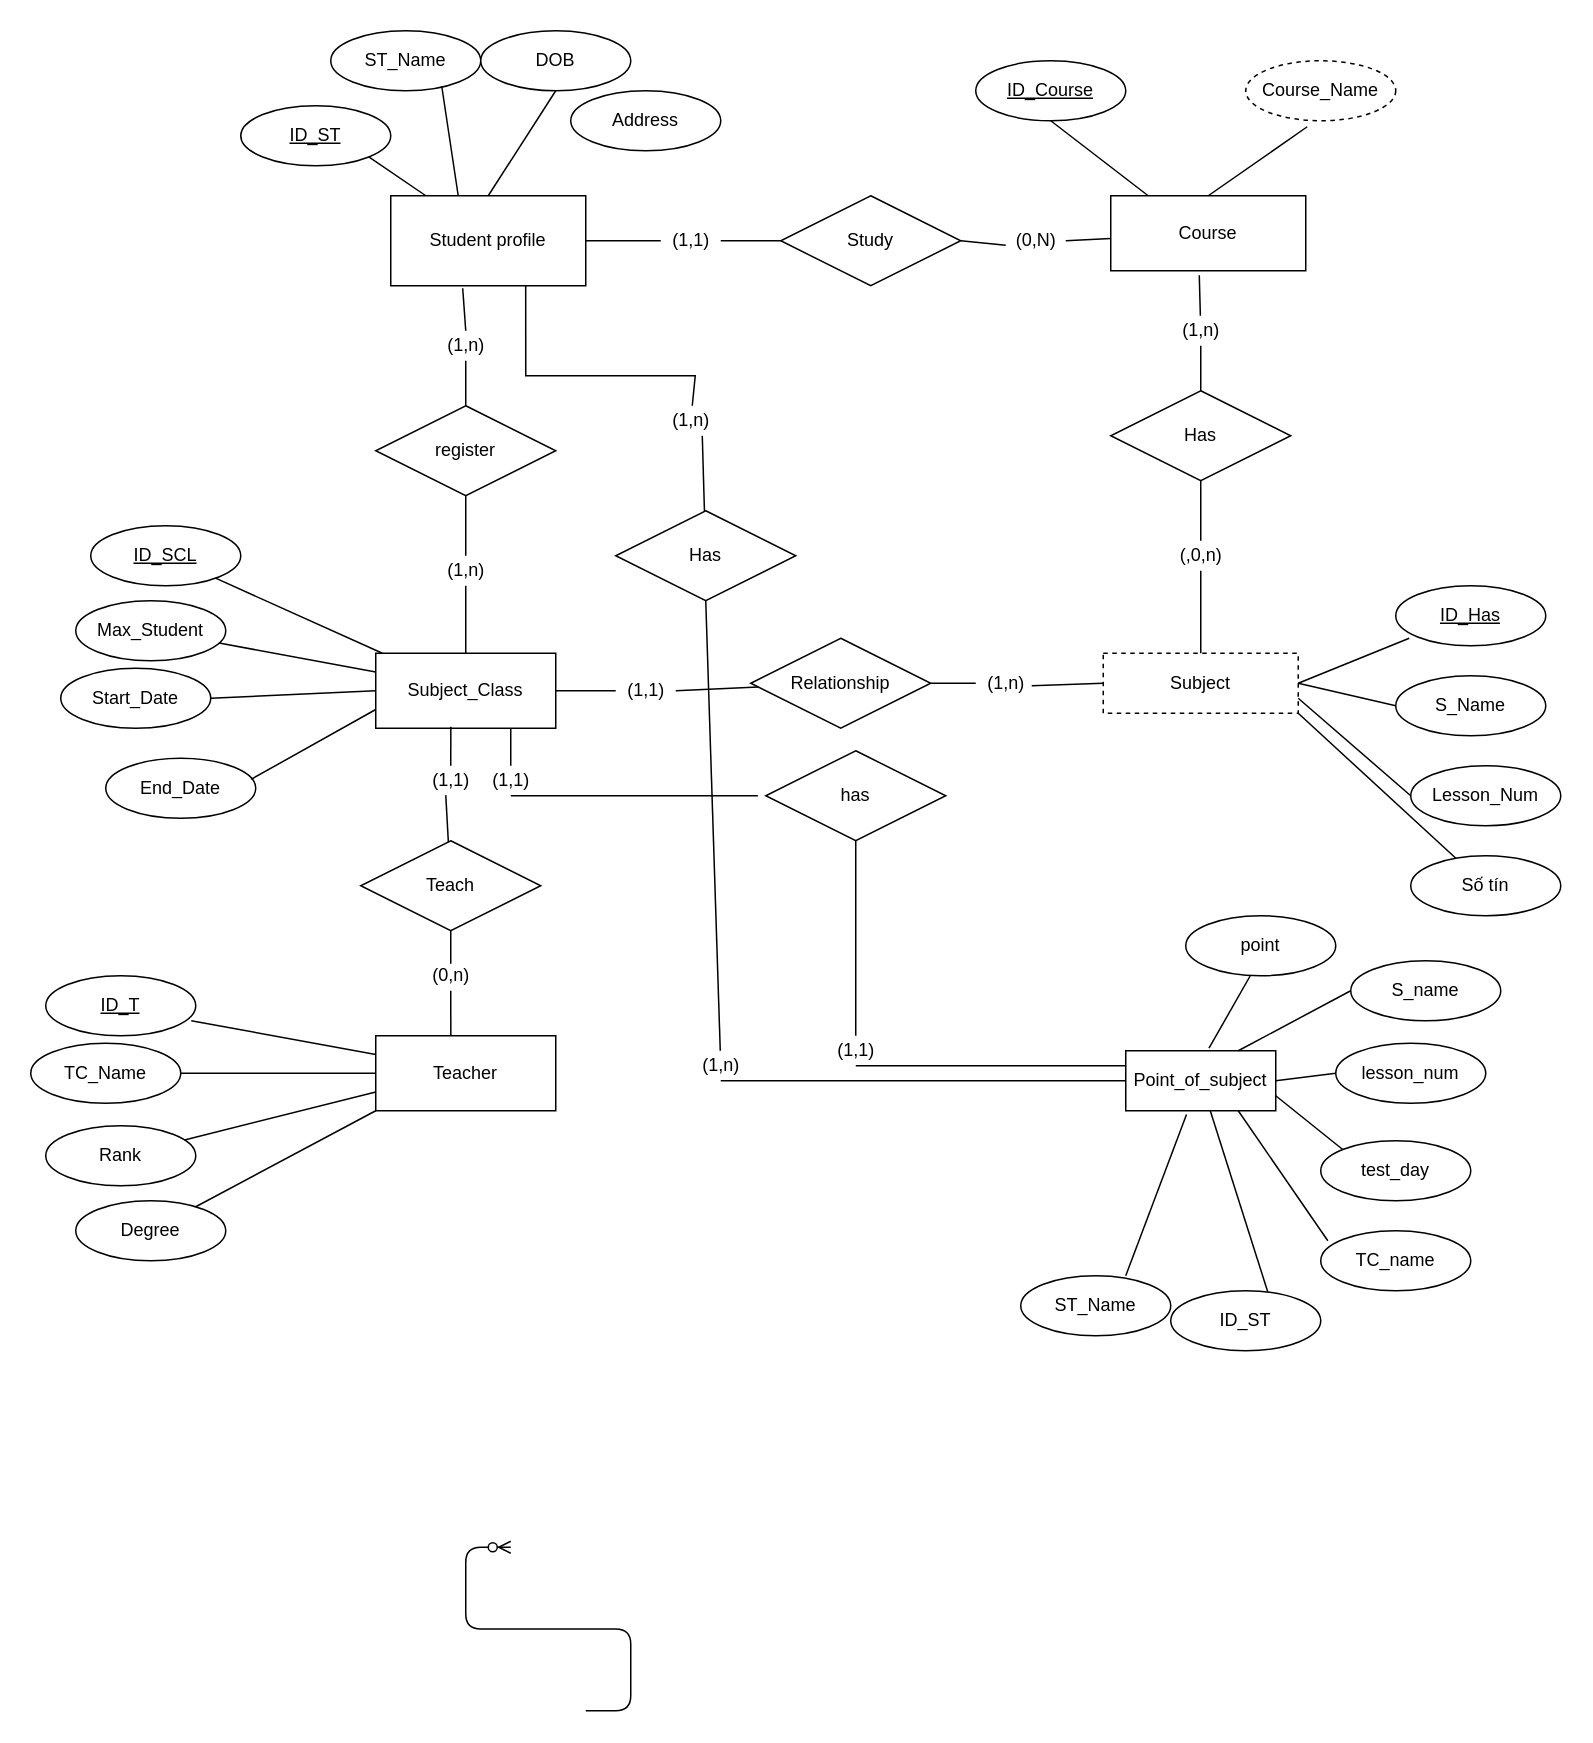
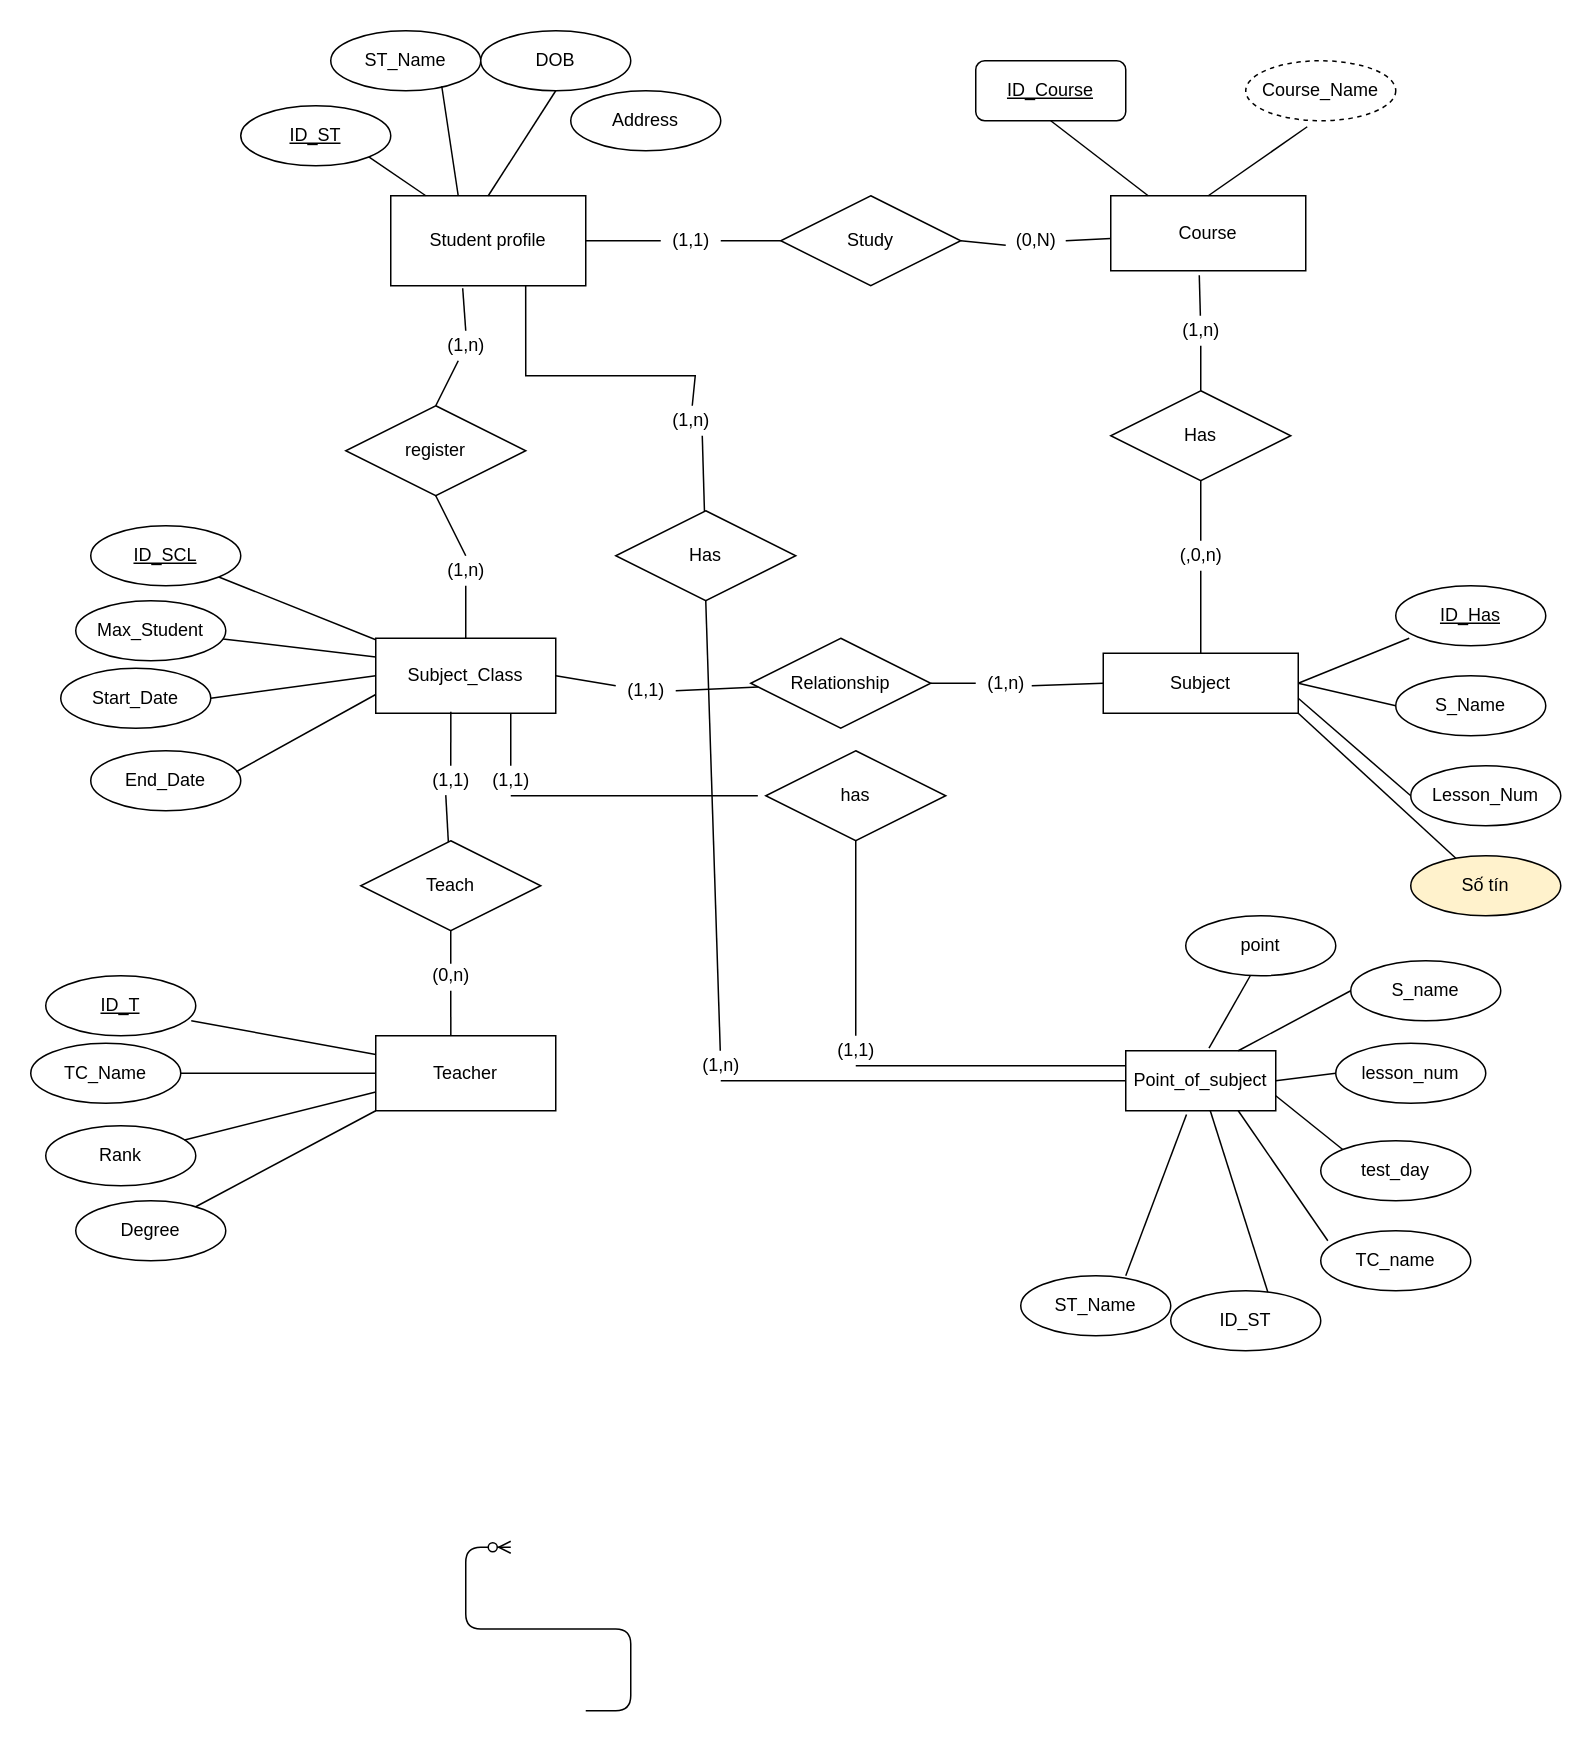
(1051, 91) -> (1051, 91)
(466, 451) -> (436, 451)
(1201, 683) -> (1201, 683)
(466, 691) -> (466, 676)
(181, 788) -> (166, 781)
(1486, 886) -> (1486, 886)
